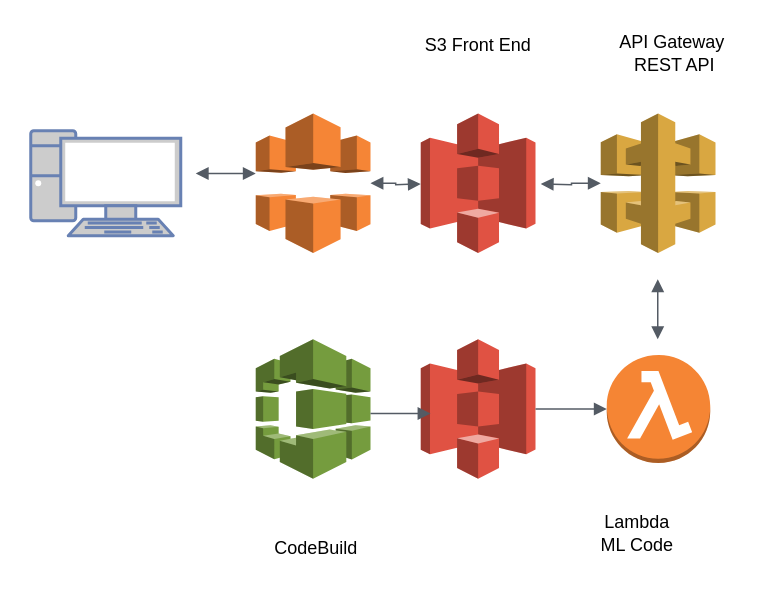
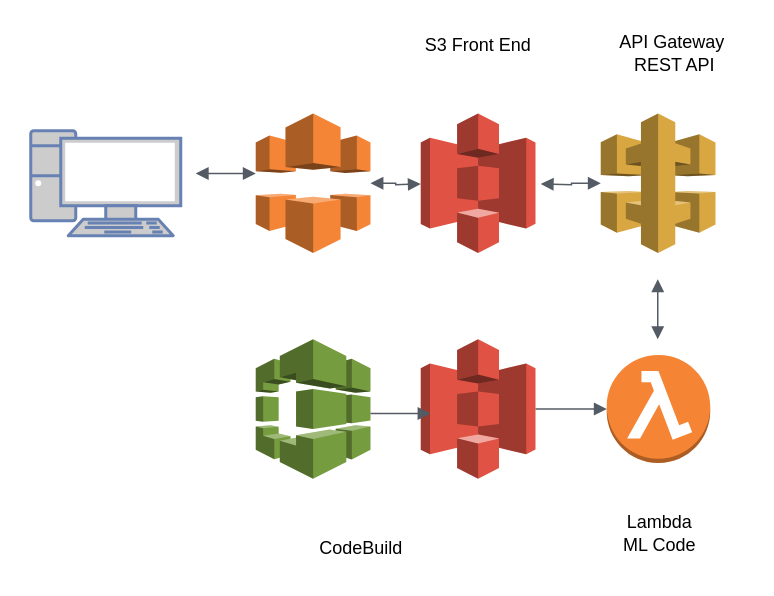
(636, 533) -> (659, 533)
(316, 548) -> (361, 548)
